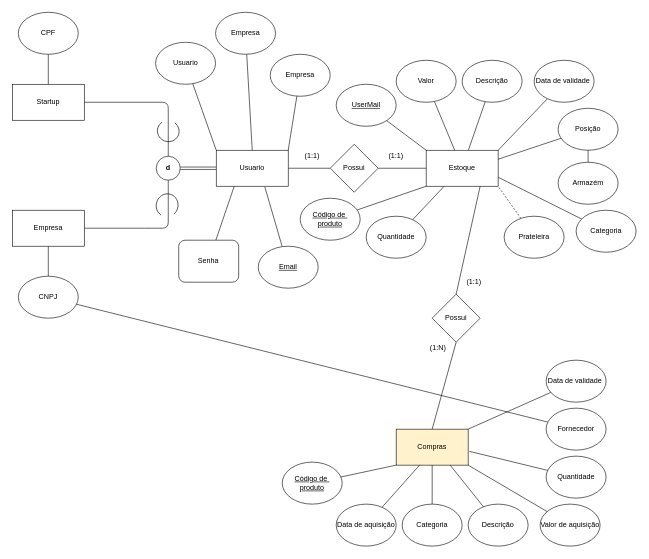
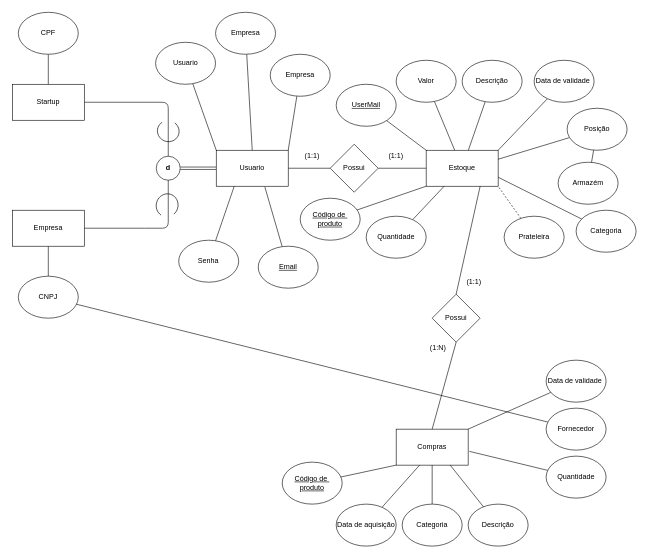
(588, 129) -> (597, 129)
(209, 261) -> (209, 261)
(432, 447) -> (432, 447)
(508, 489) -> none
(570, 525) -> none
